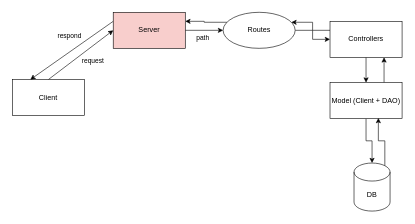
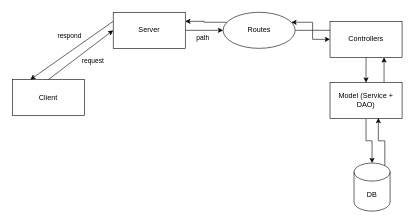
(149, 30) -> (149, 30)
(366, 101) -> (366, 101)
